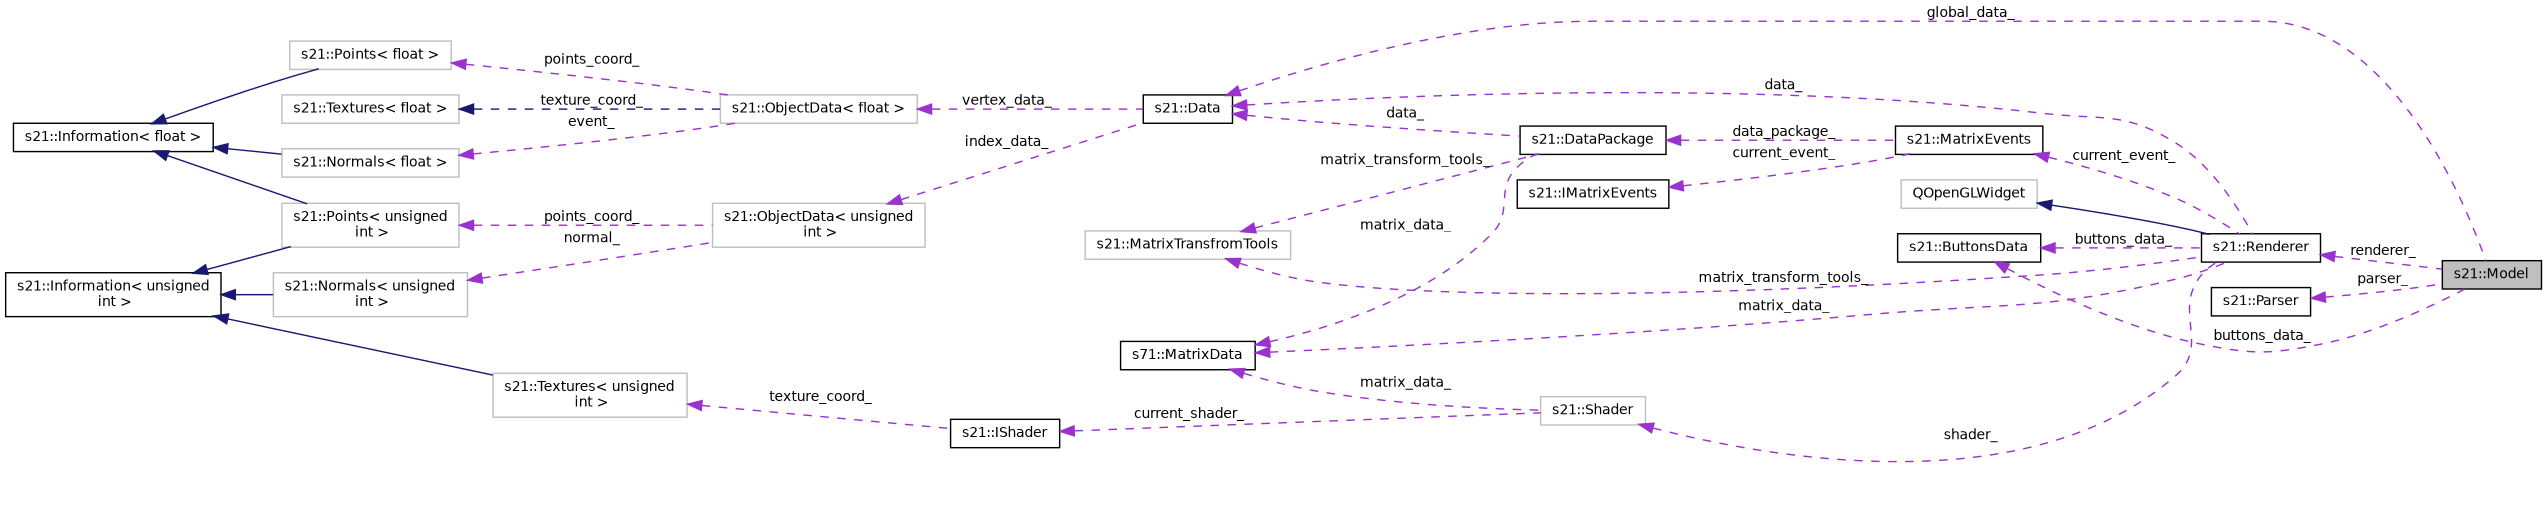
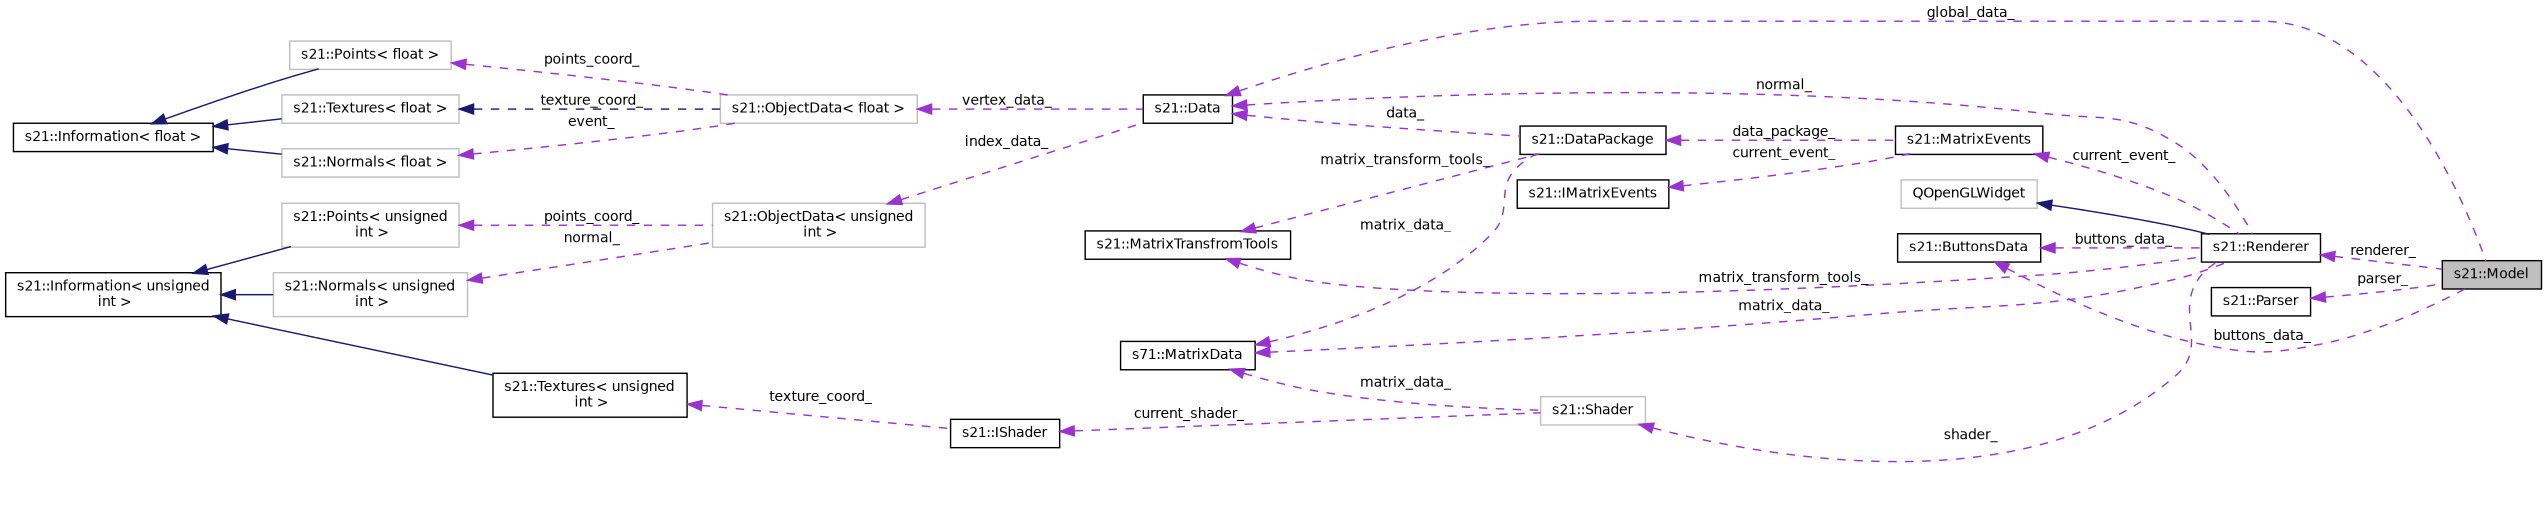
(1782, 86) -> (1782, 86)
(237, 180) -> (255, 122)
(1188, 245) -> (1188, 245)
(590, 395) -> (590, 395)
